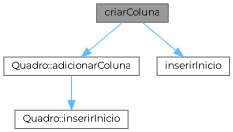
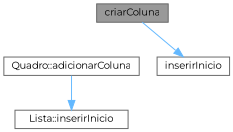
(106, 36) -> none
(72, 119) -> (72, 119)
